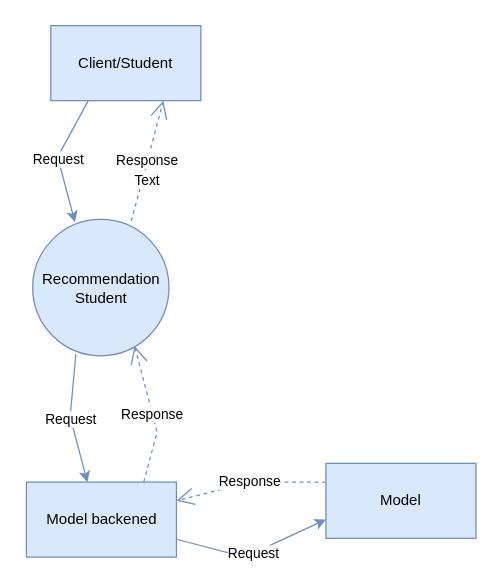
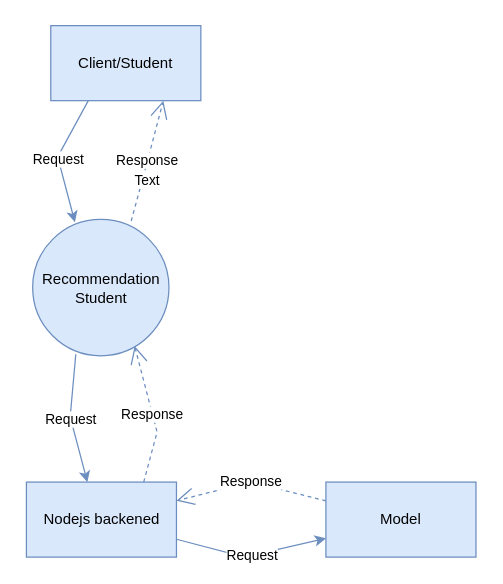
(401, 501) -> (401, 519)
(102, 519) -> (102, 519)
